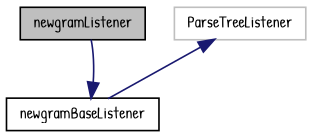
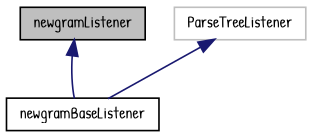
(94, 61) -> (72, 77)
